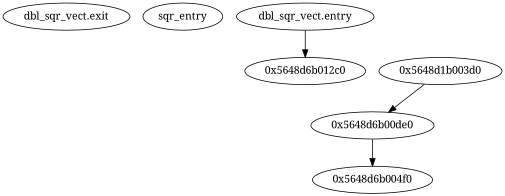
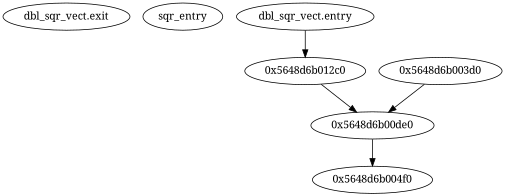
(440, 71) -> (440, 71)
none -> (336, 96)
